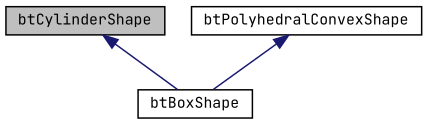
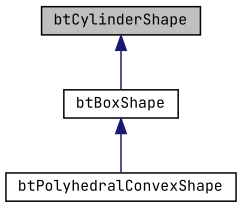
(245, 67) -> (121, 153)
